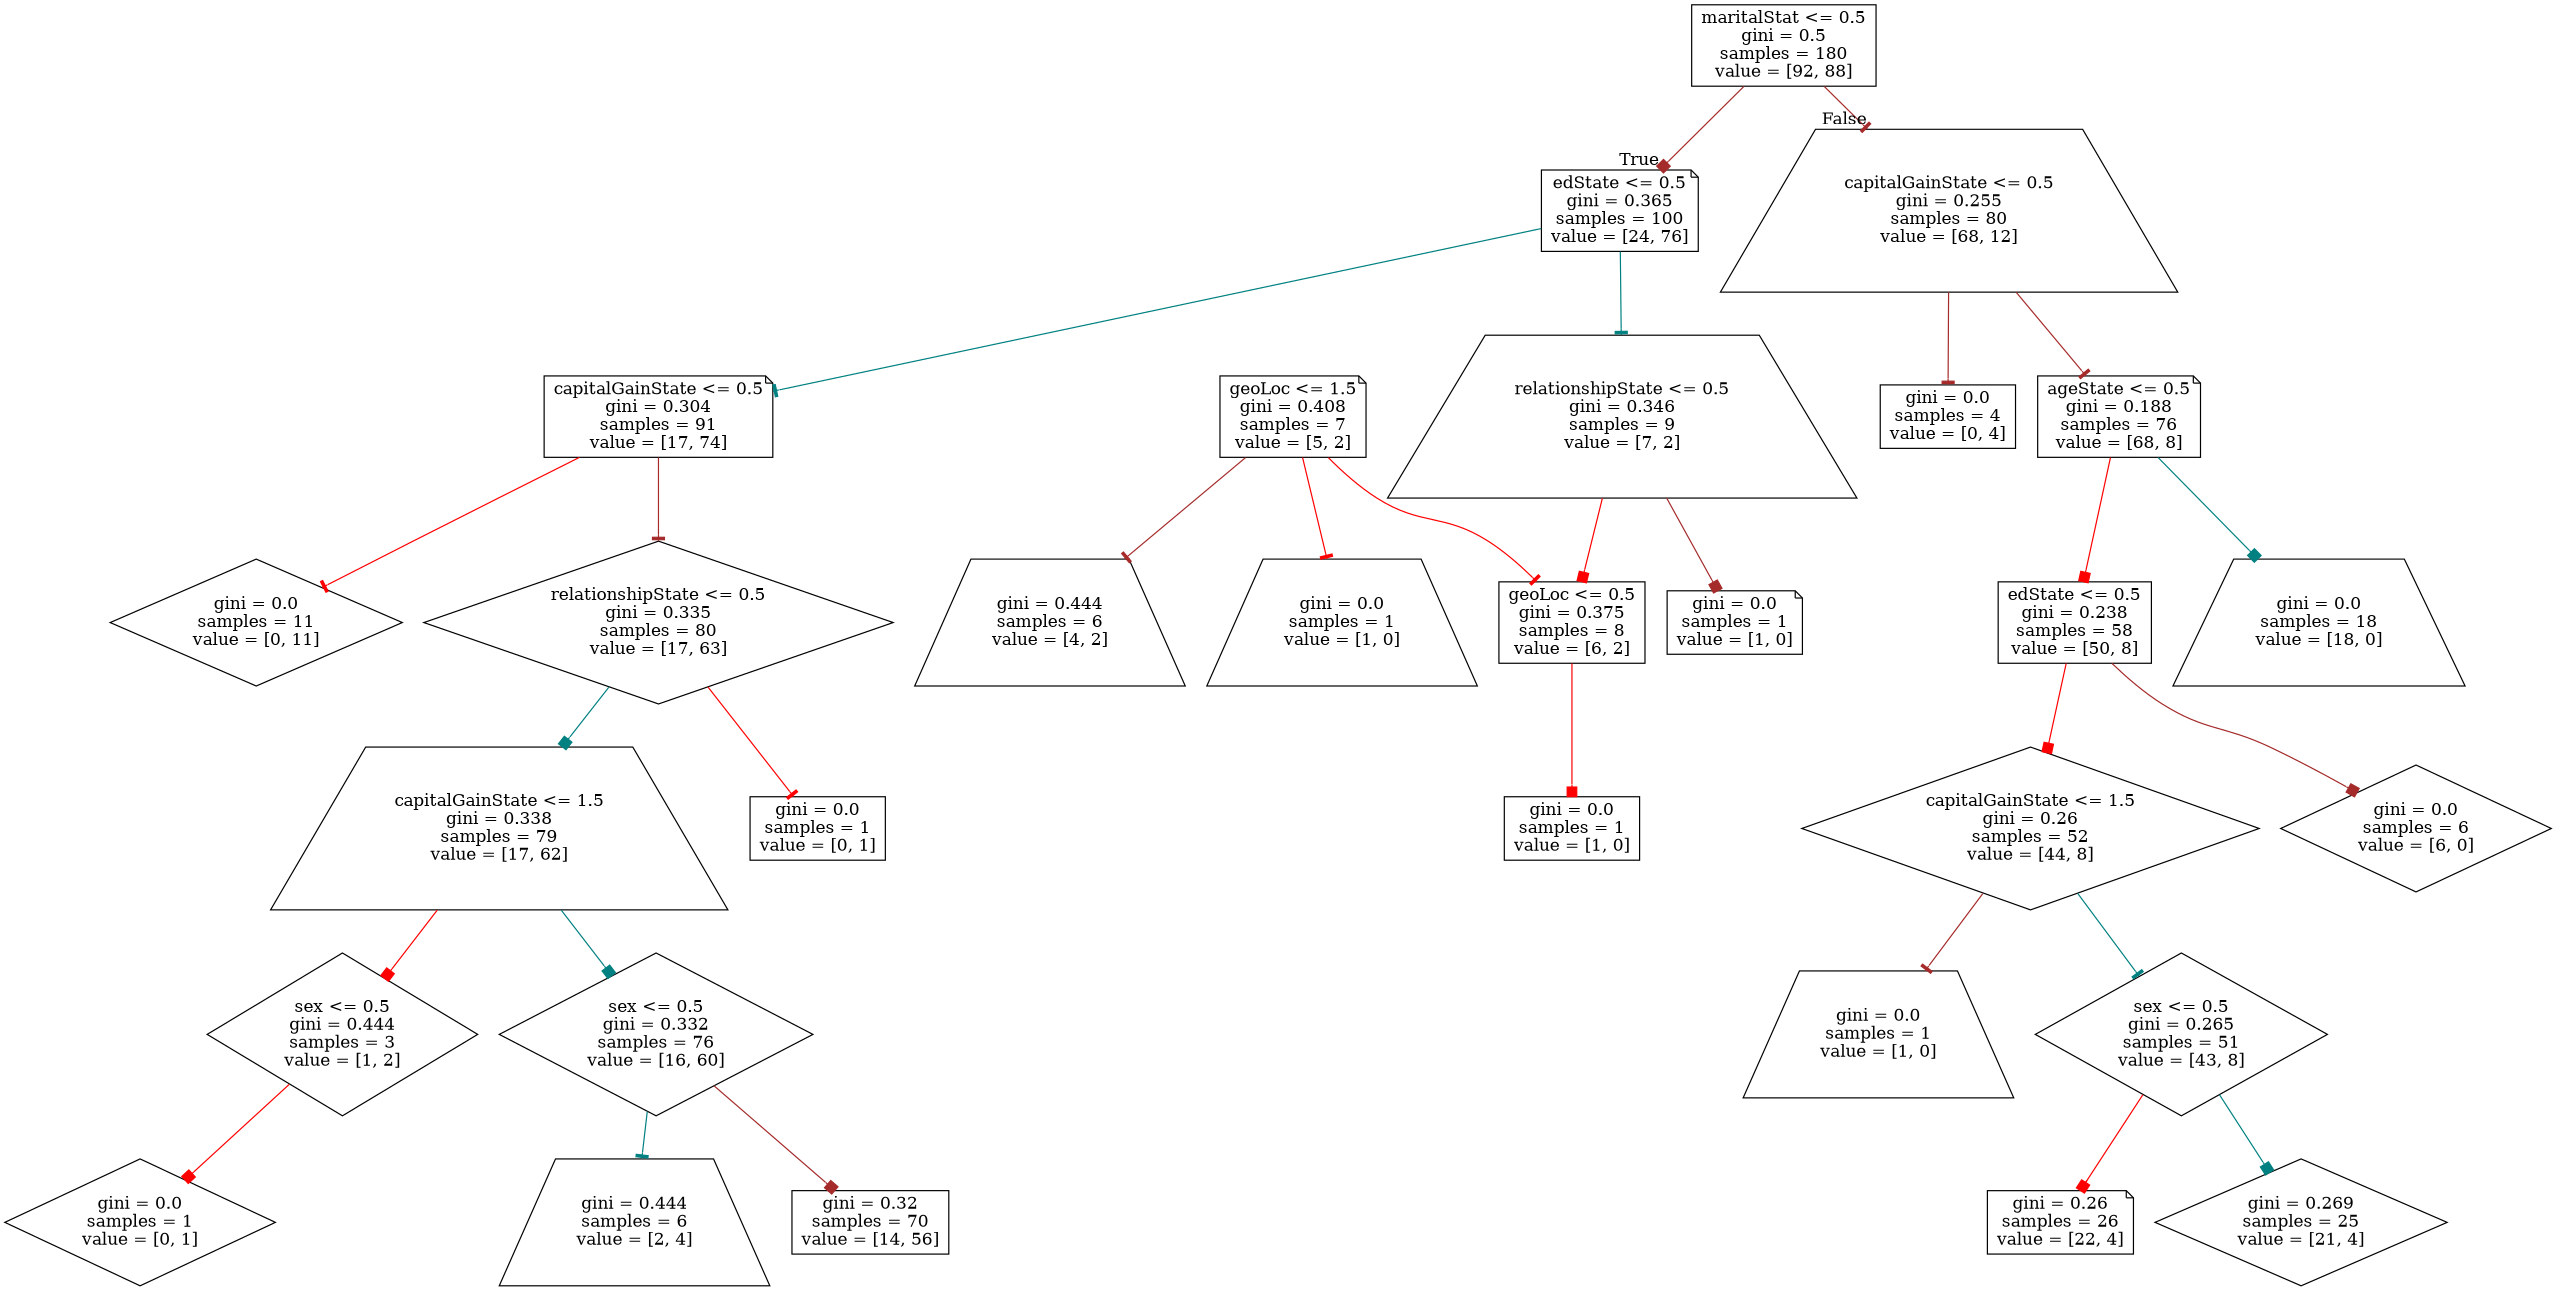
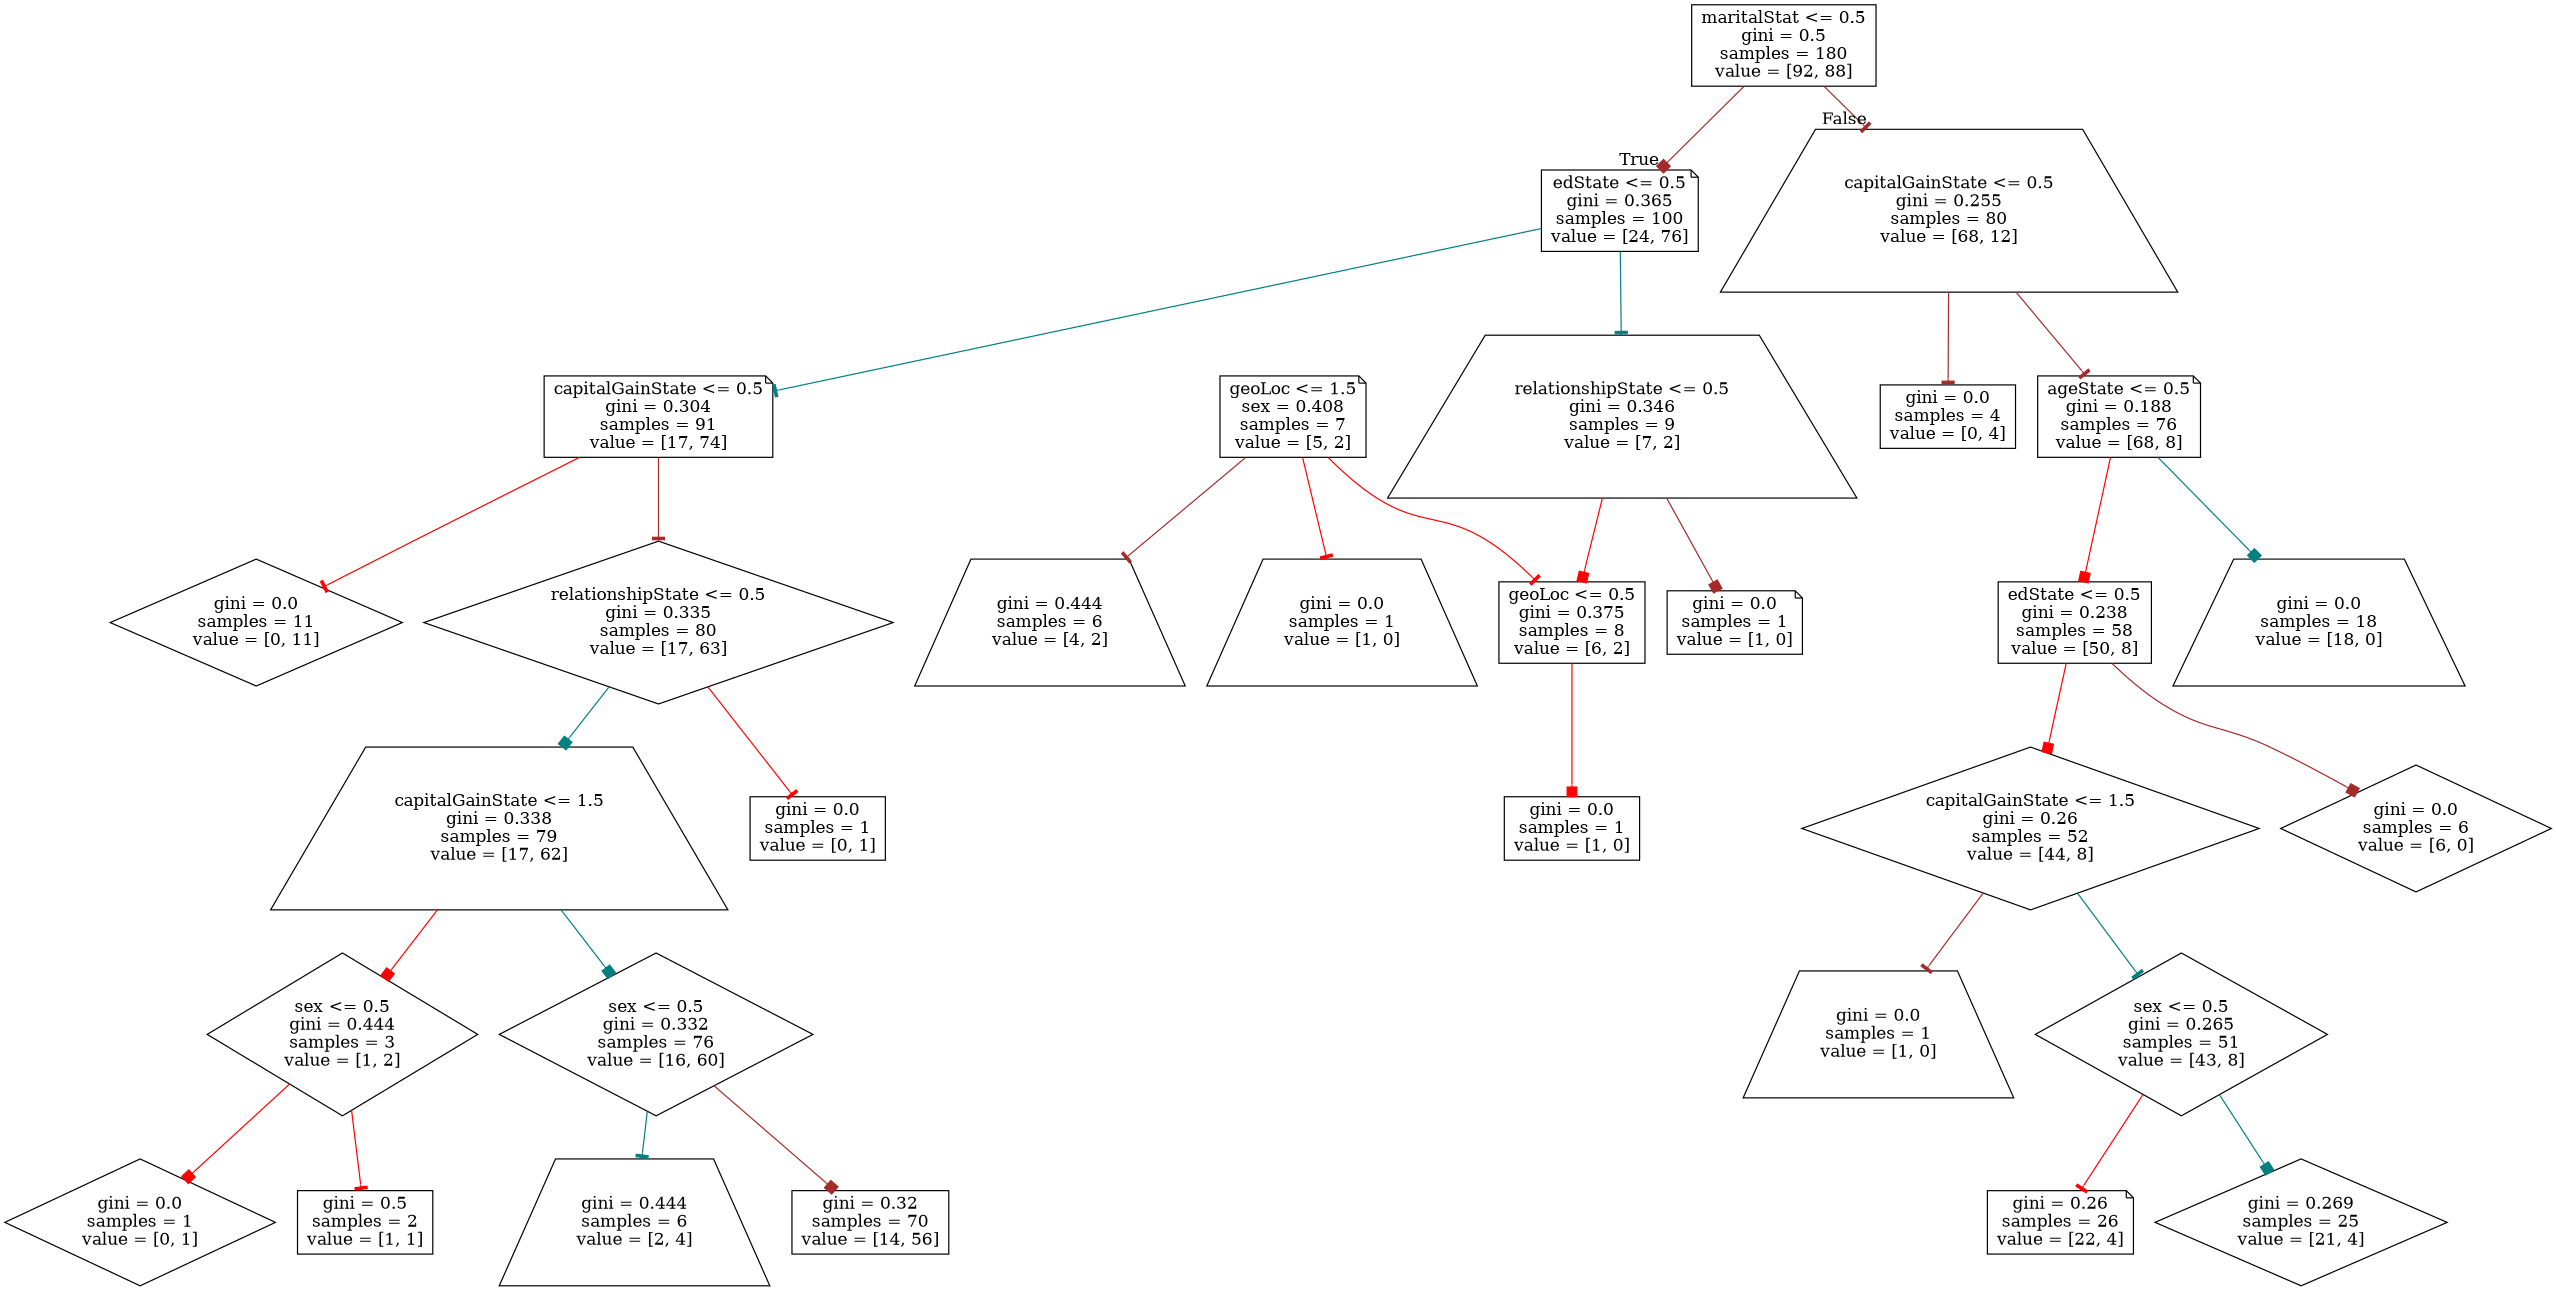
(1293, 417) -> (1293, 417)
(2113, 1140) -> (2113, 1140)
none -> (365, 1222)
